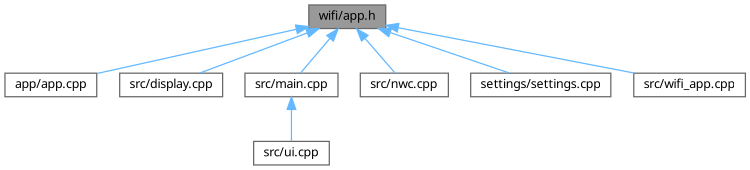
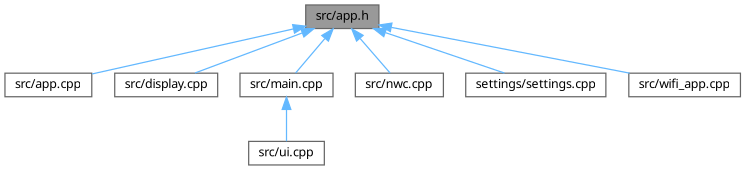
(347, 17) -> (342, 17)
(51, 85) -> (48, 85)
